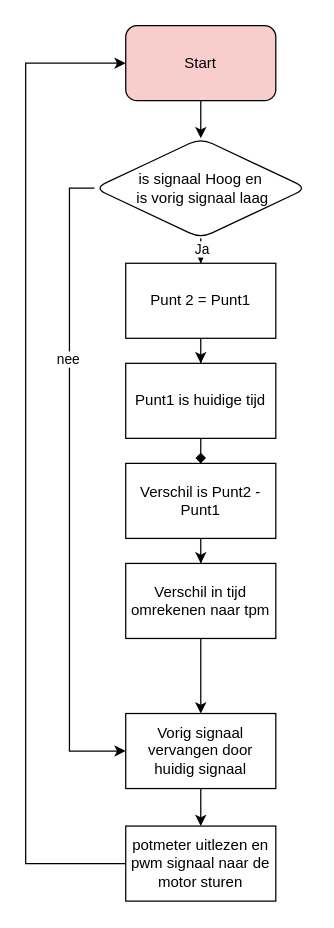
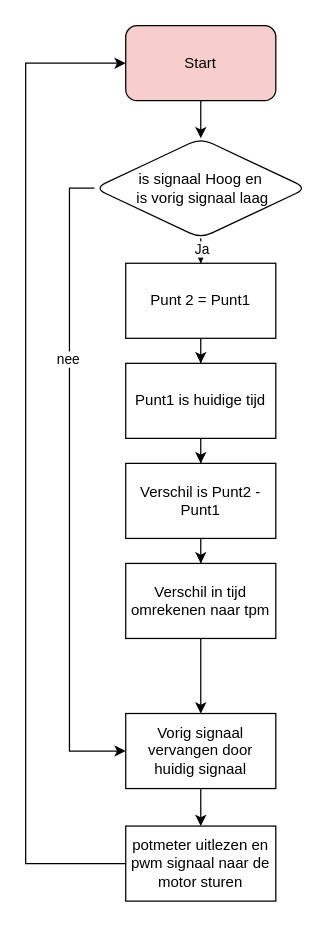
(201, 452) -> (201, 453)
